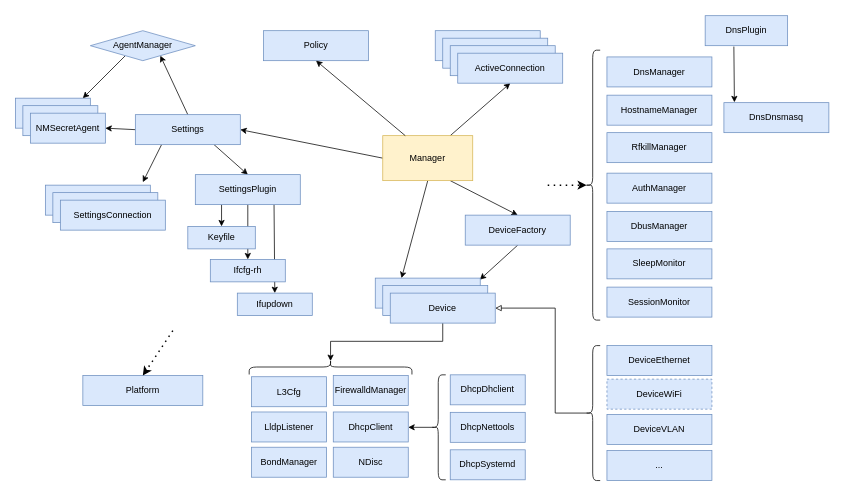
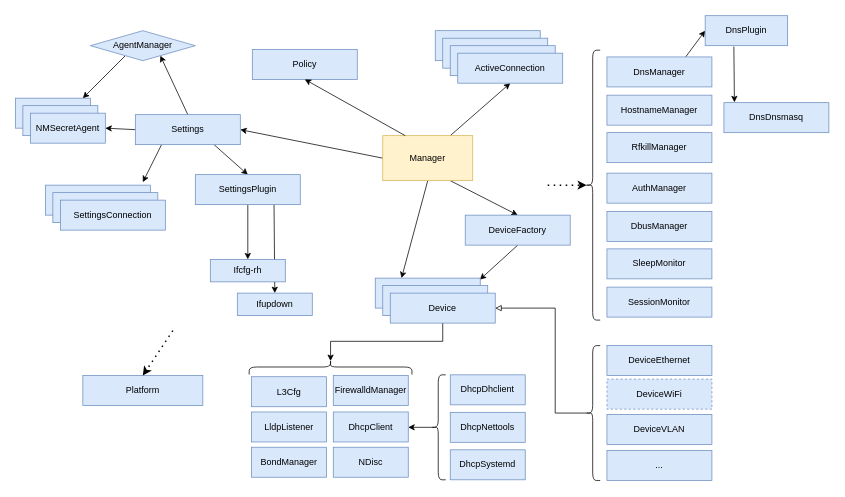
(316, 45) -> (305, 64)
none -> (694, 46)
(222, 213) -> none
(222, 237) -> none
